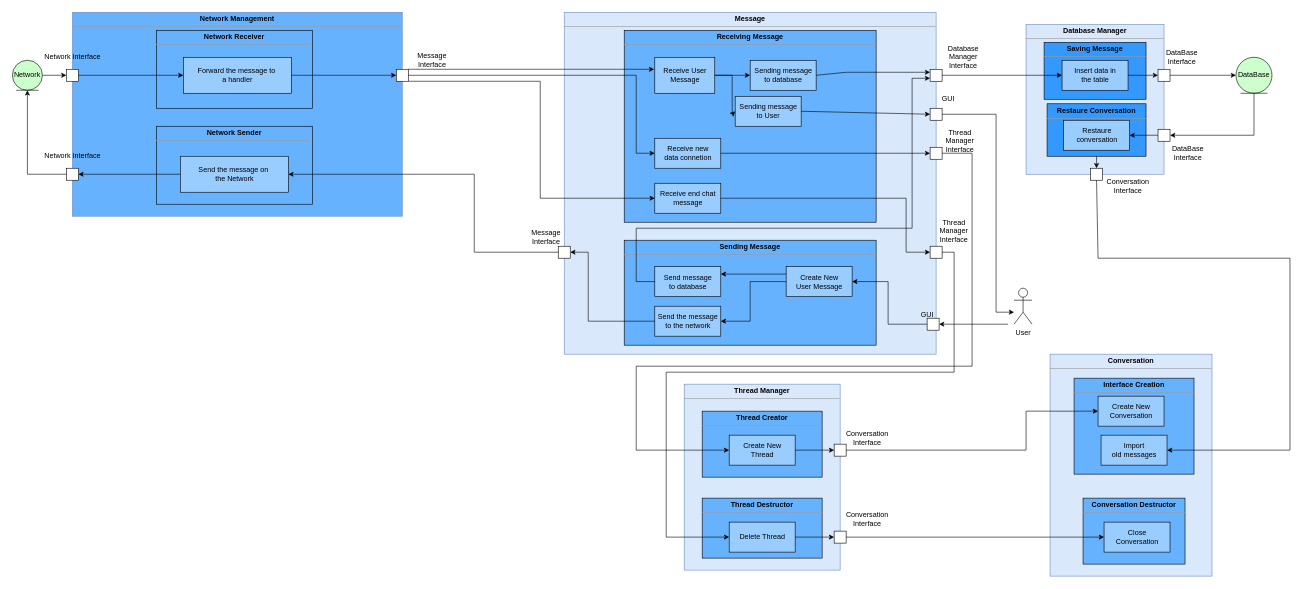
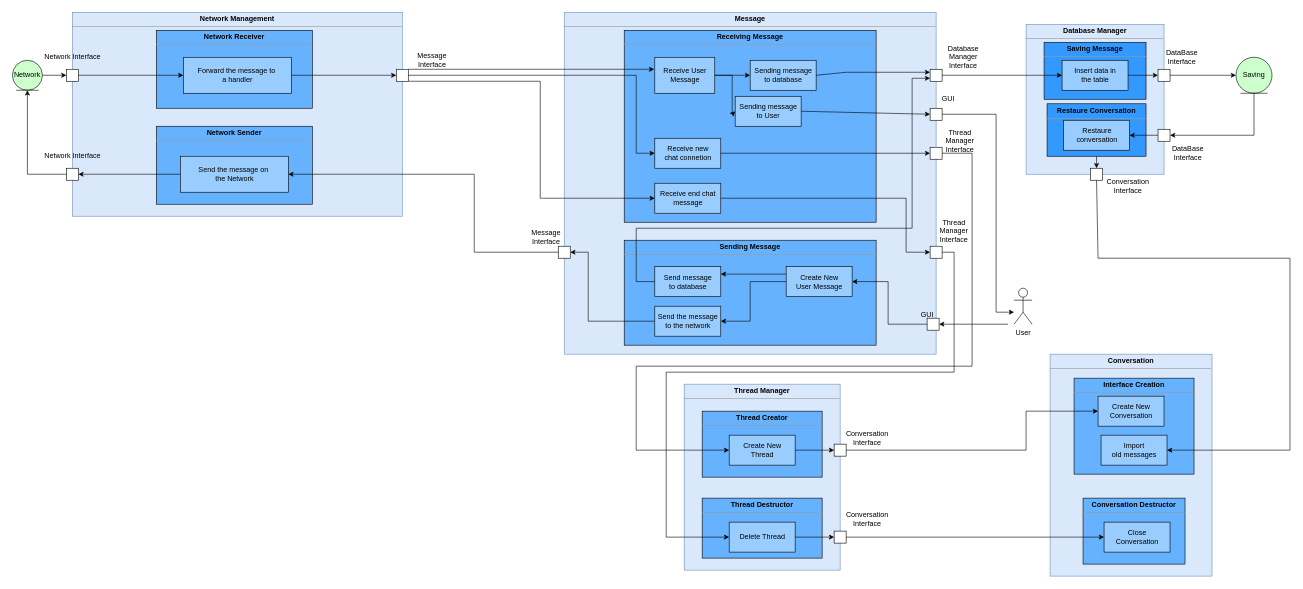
(1254, 75) -> (1254, 75)
(237, 114) -> (237, 114)
(688, 153) -> (688, 153)
